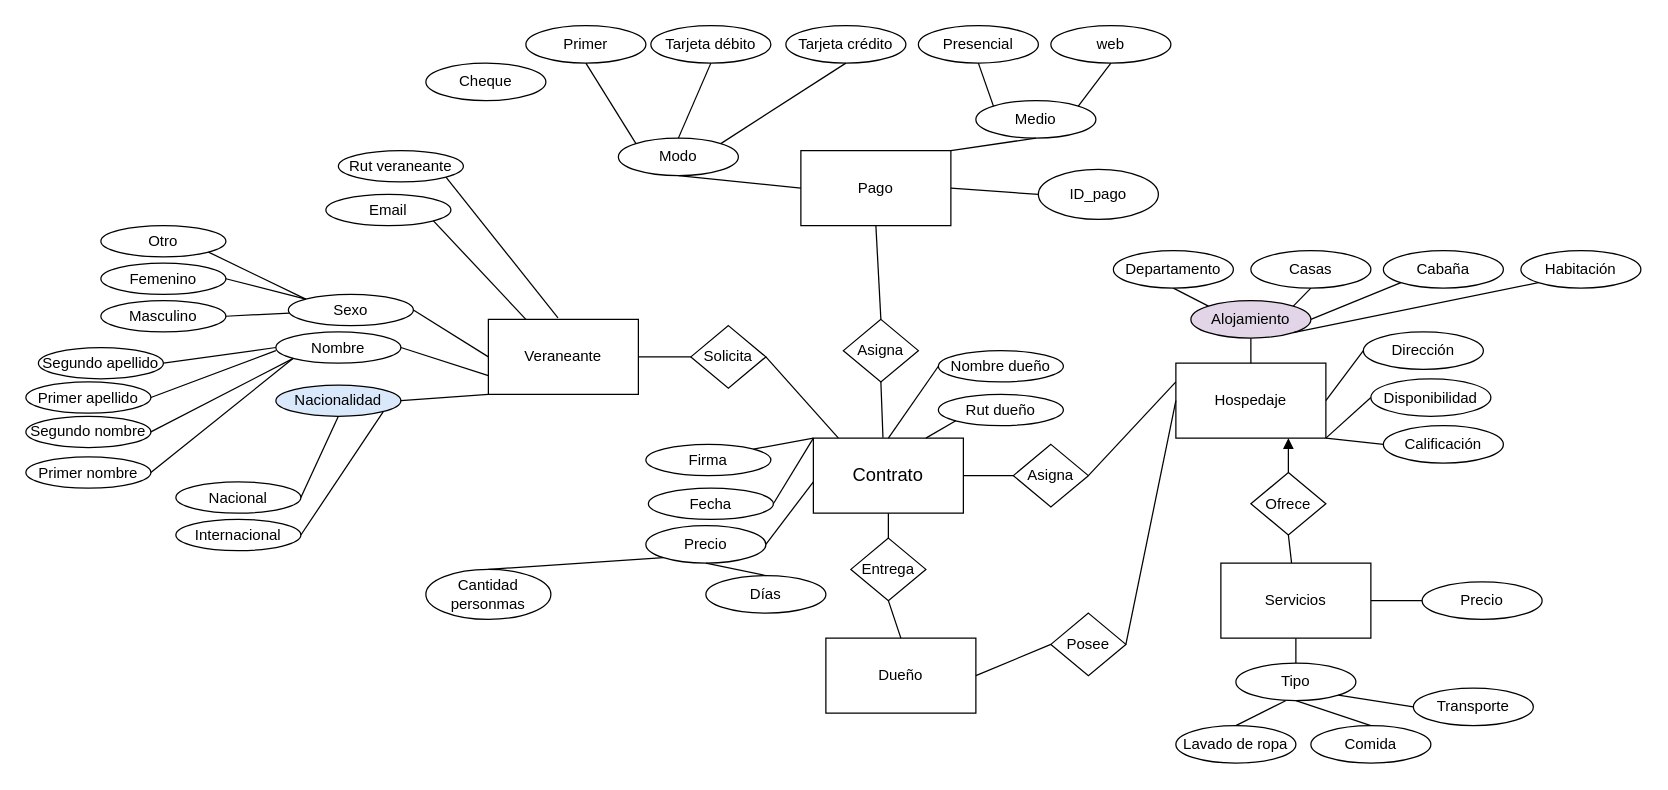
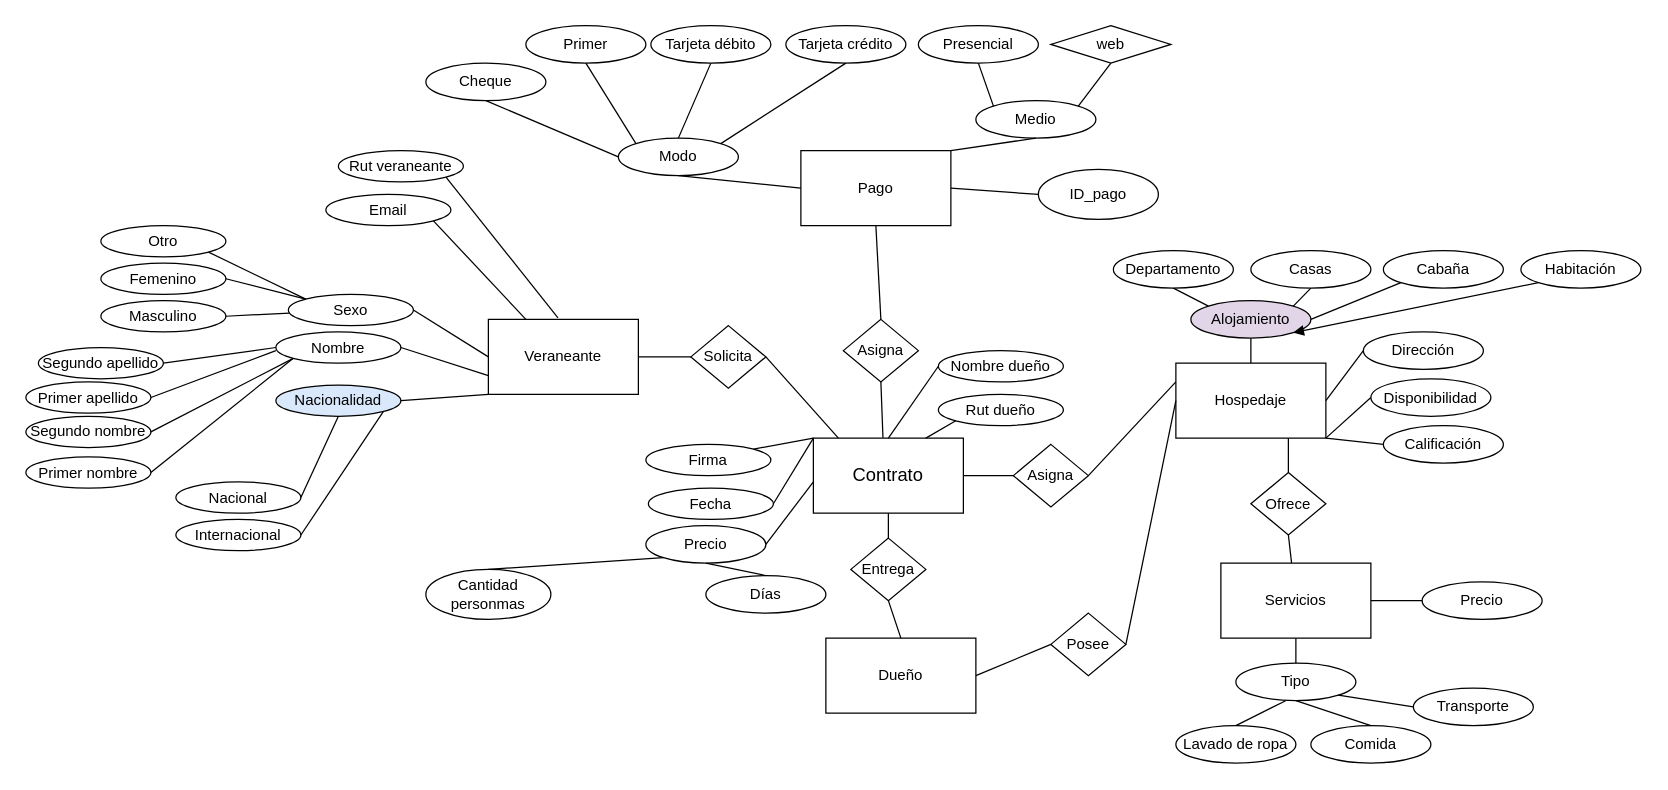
(1111, 44) -> (1111, 44)
none -> (551, 129)
(1300, 331) -> (1304, 330)
(1288, 449) -> (1288, 444)
